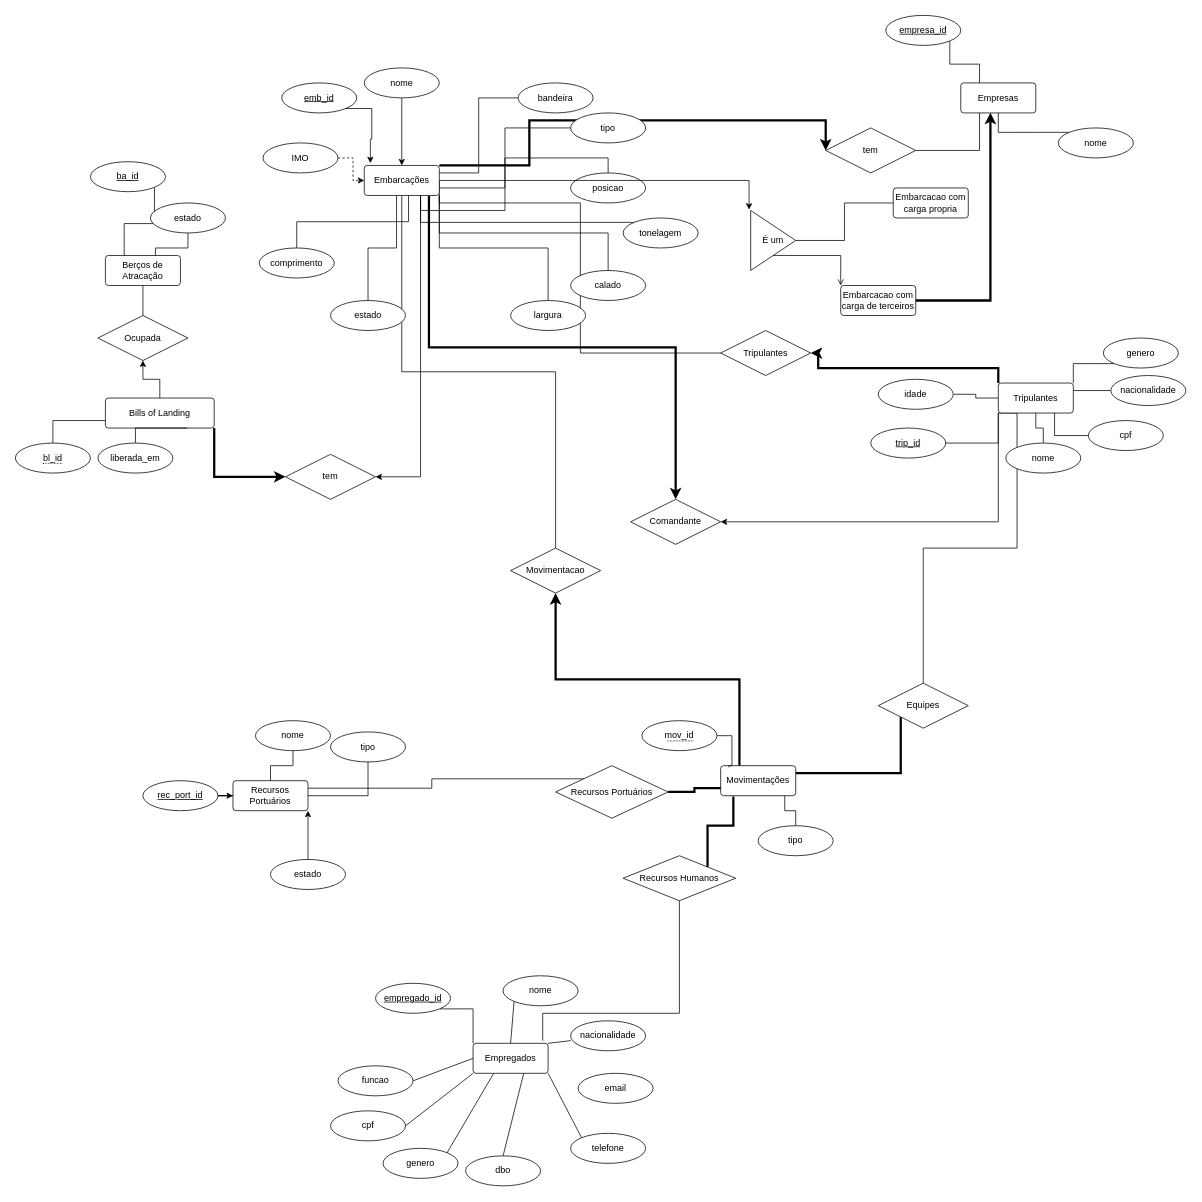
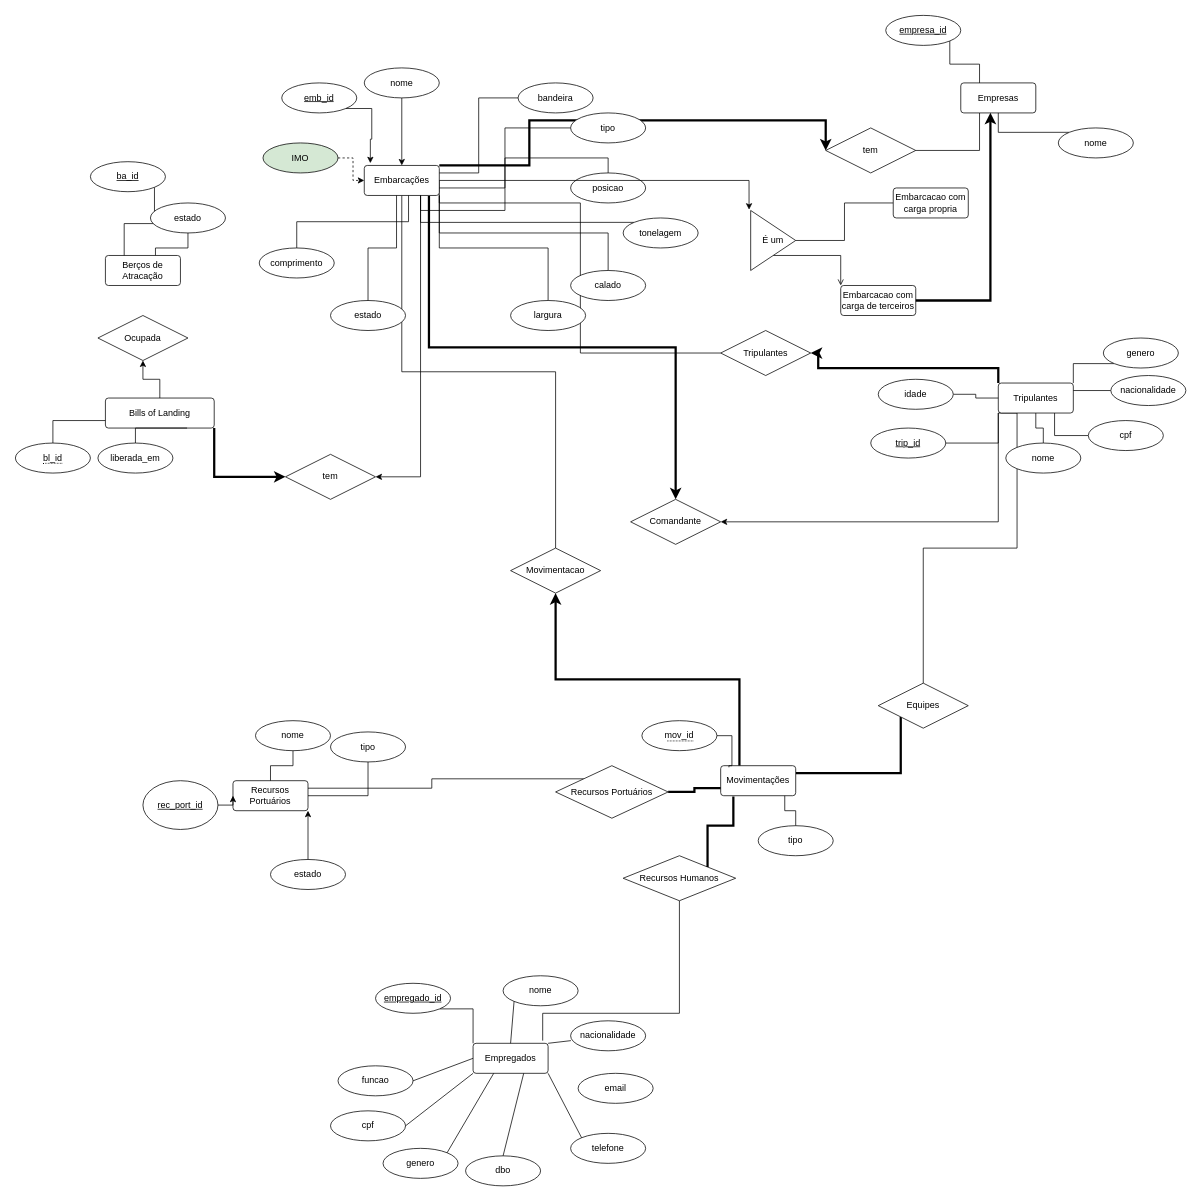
(300, 158) -> (300, 158)
(143, 300) -> none
(180, 795) -> (180, 805)
